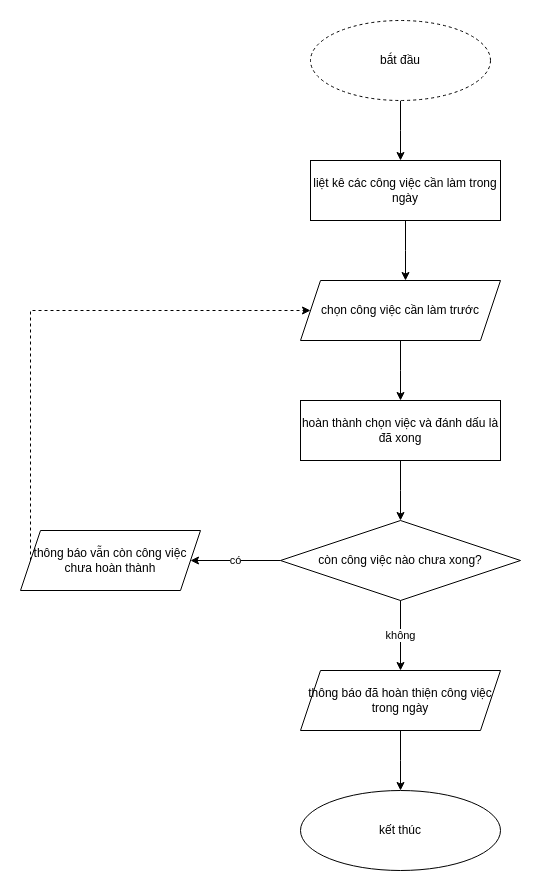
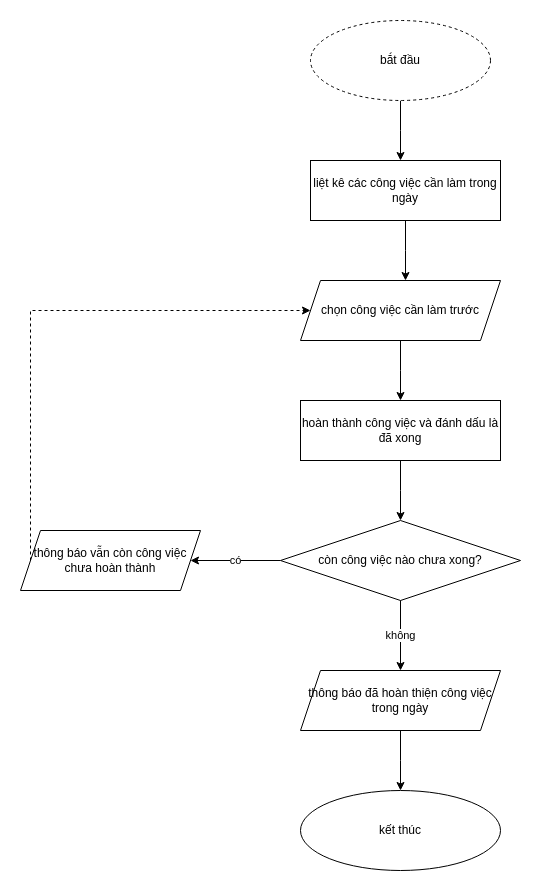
(401, 431) -> (401, 431)
